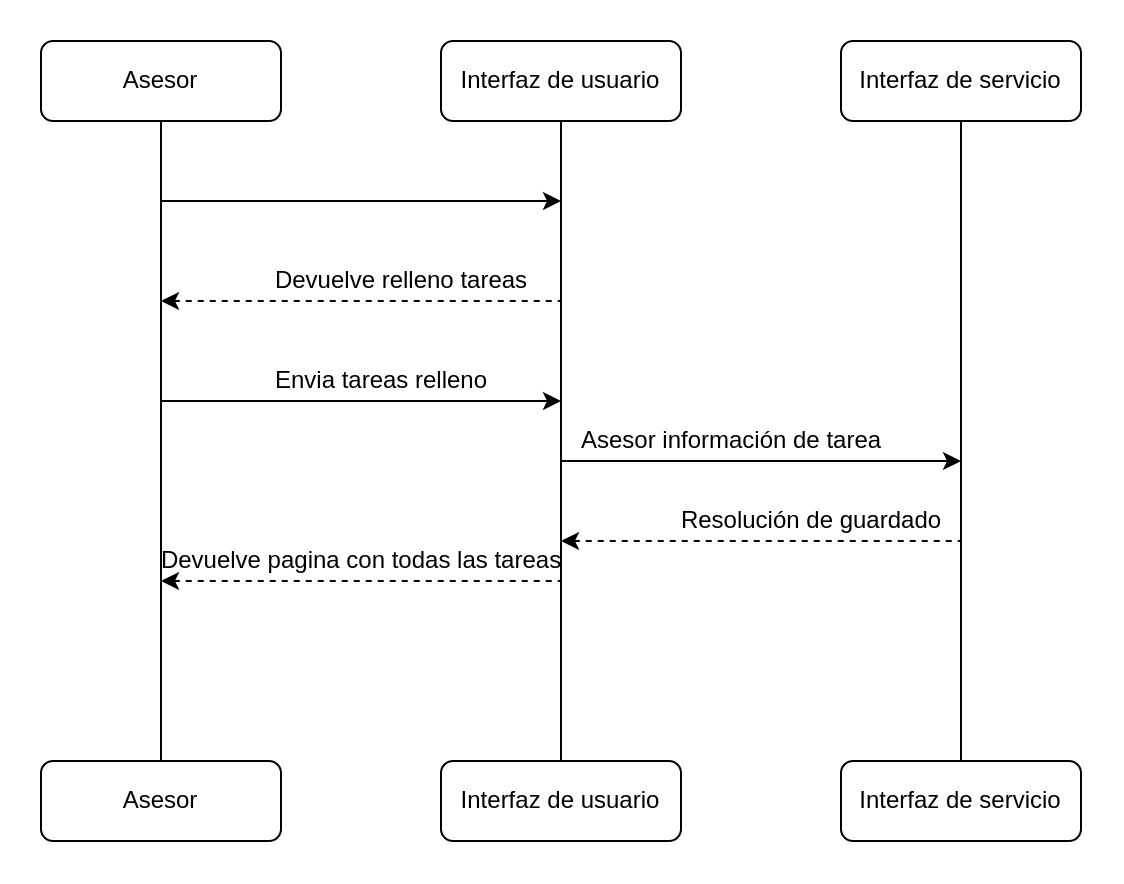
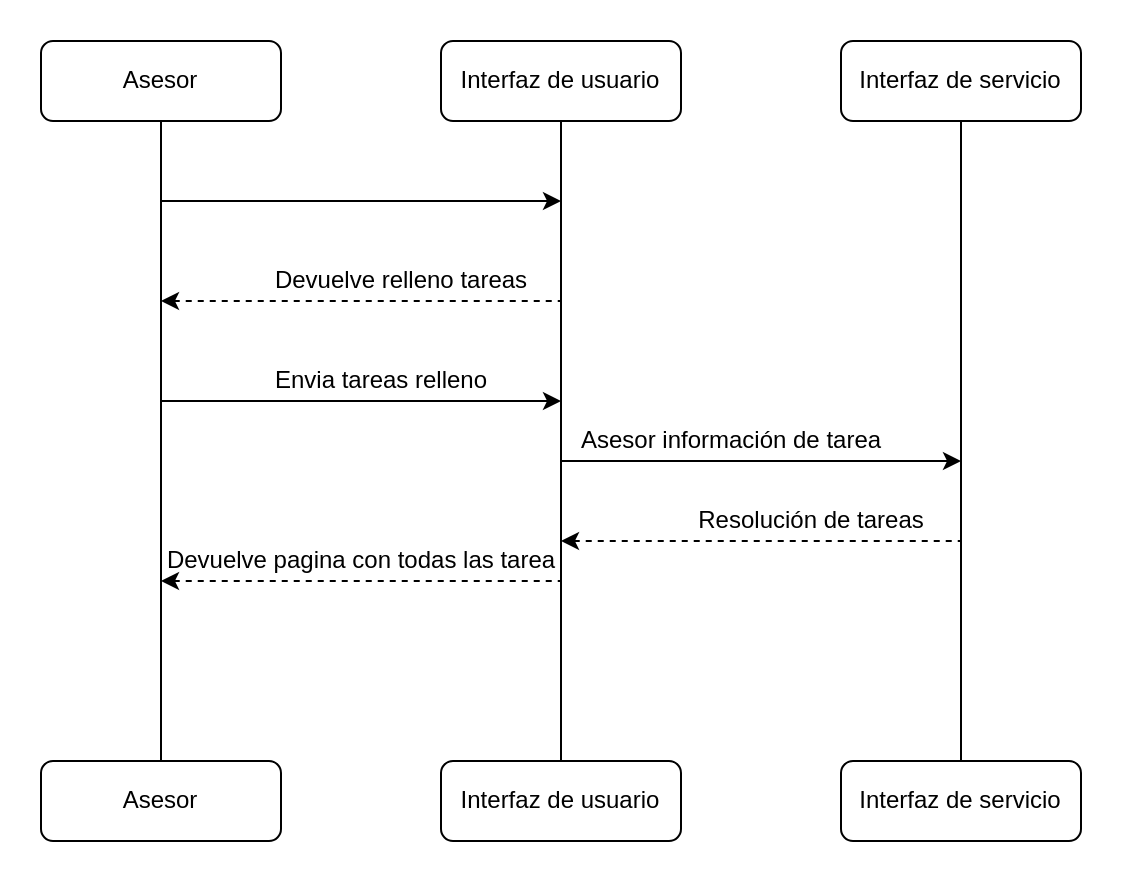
(812, 521) -> (812, 521)
(362, 561) -> (362, 561)
